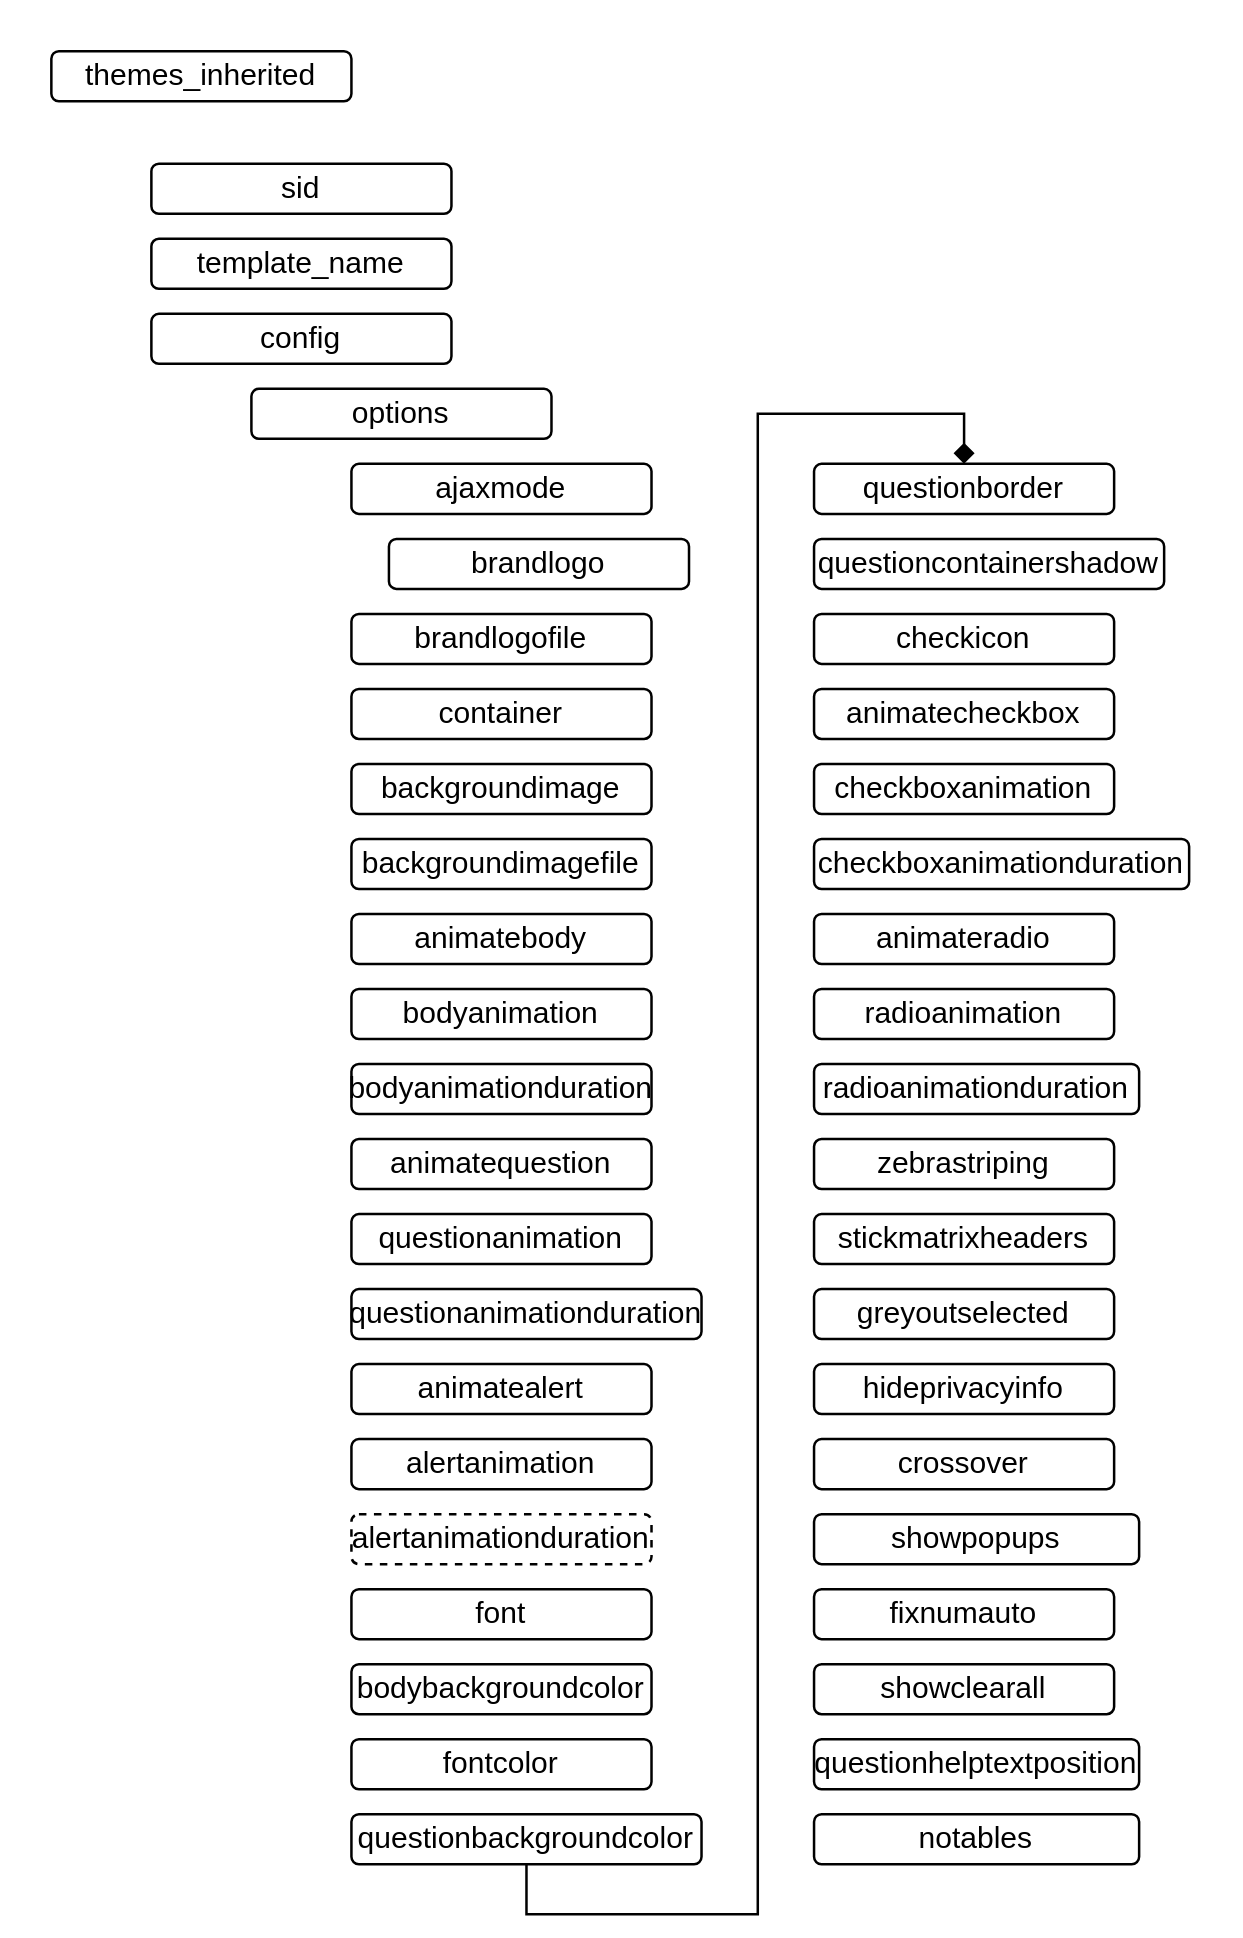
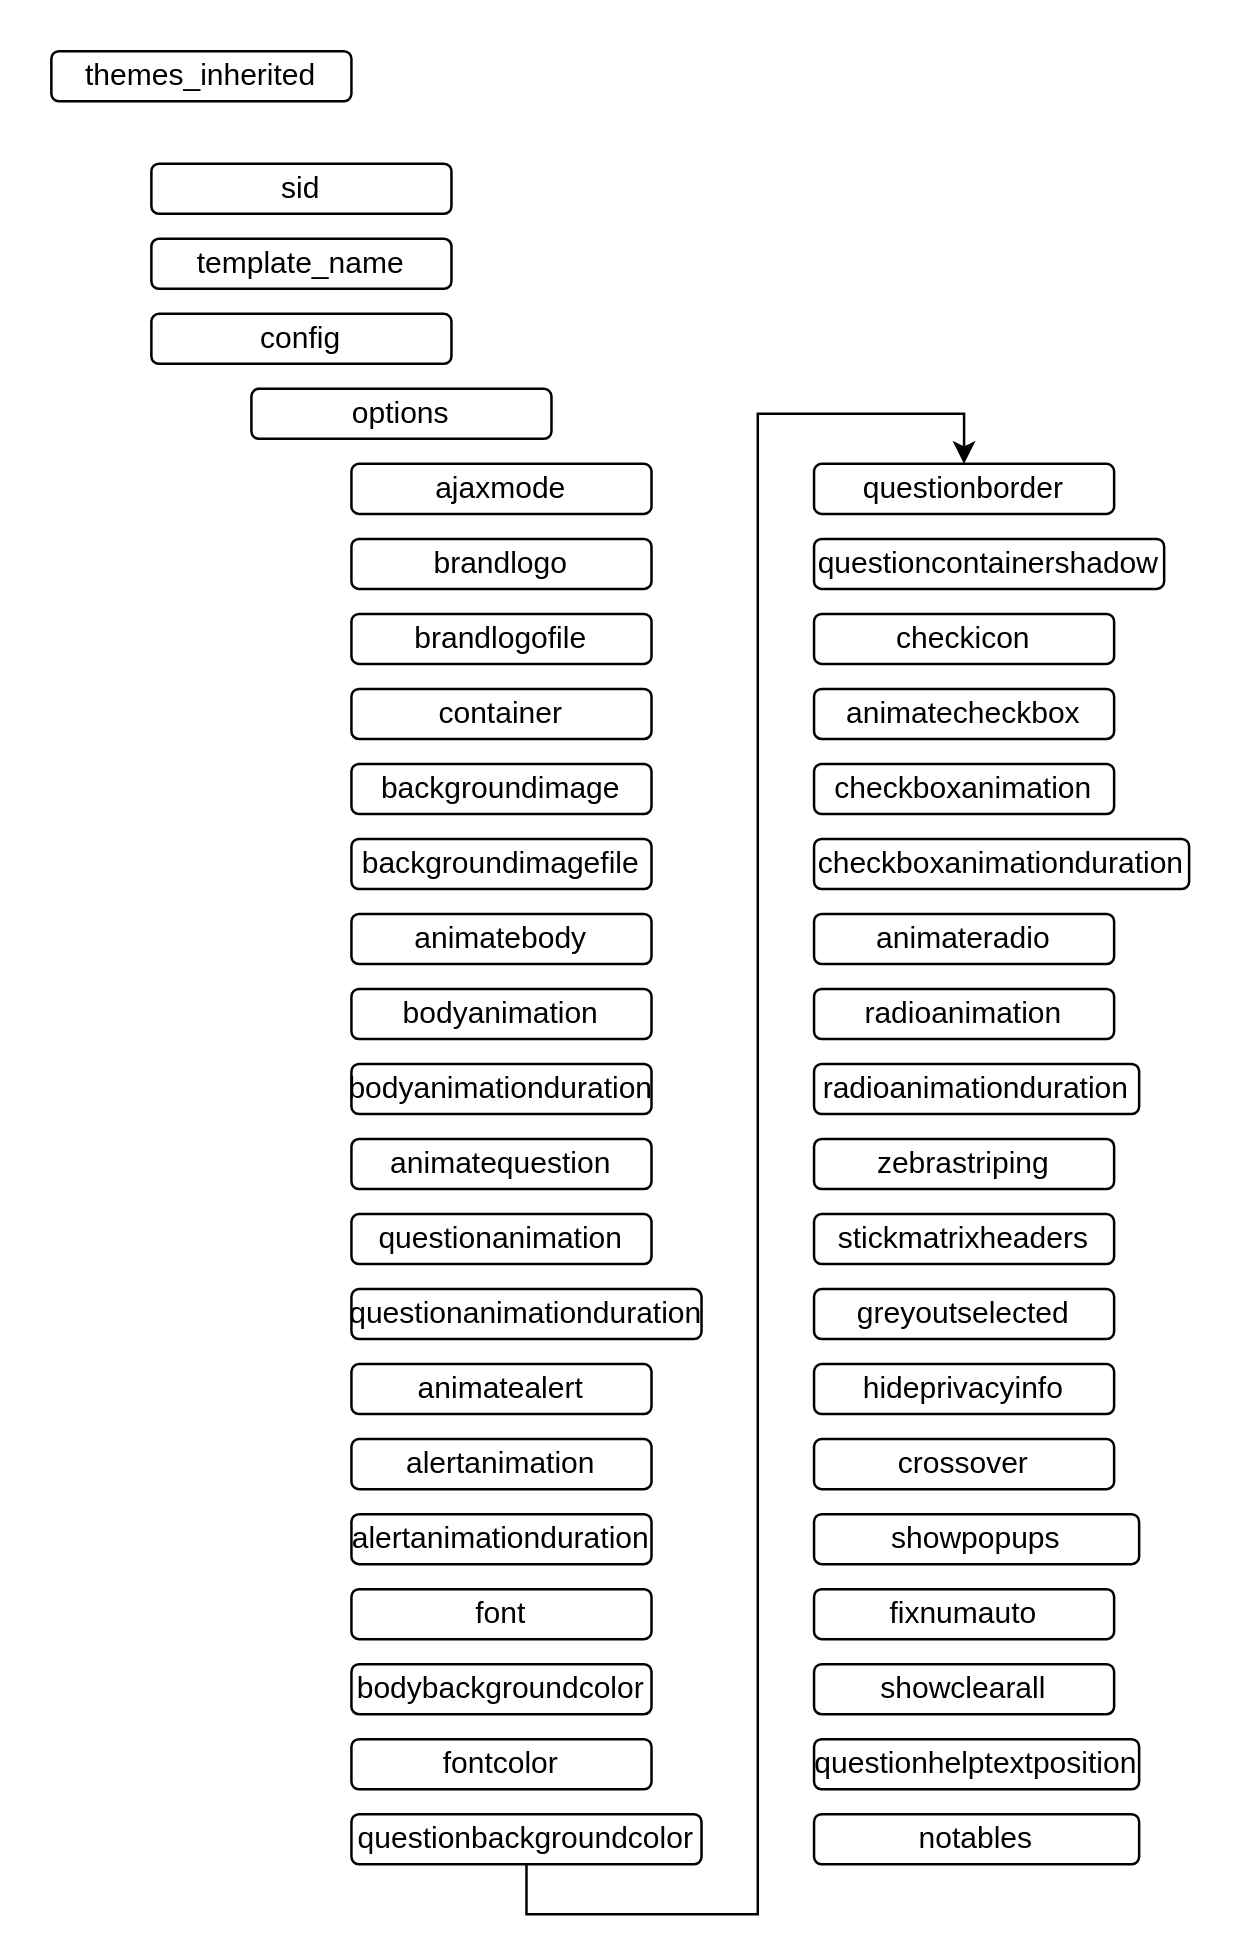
(964, 443) -> (964, 444)
(539, 564) -> (501, 564)
(501, 1539) -> (501, 1539)
